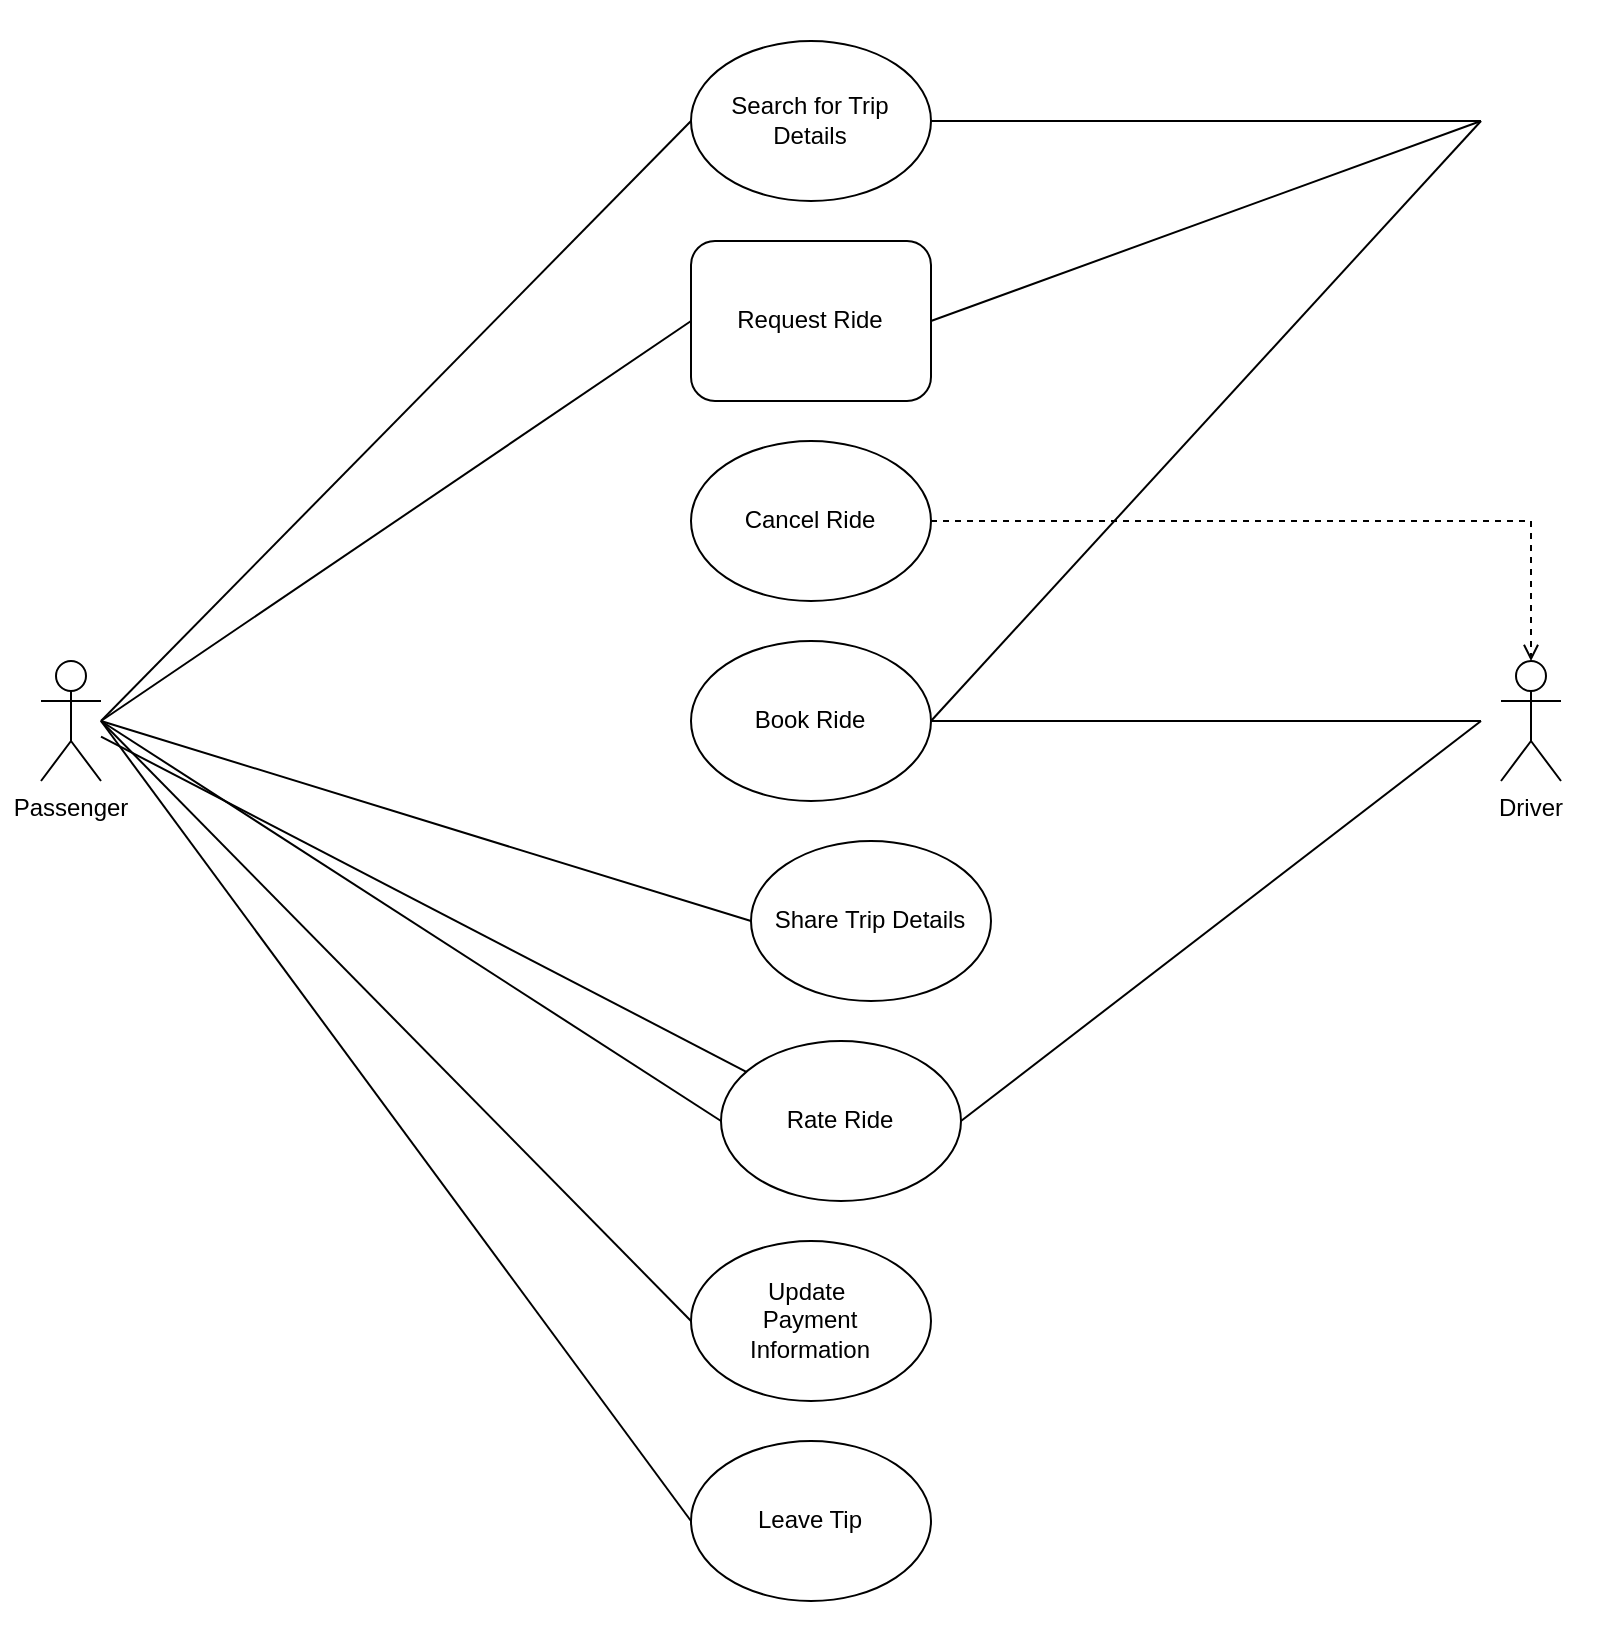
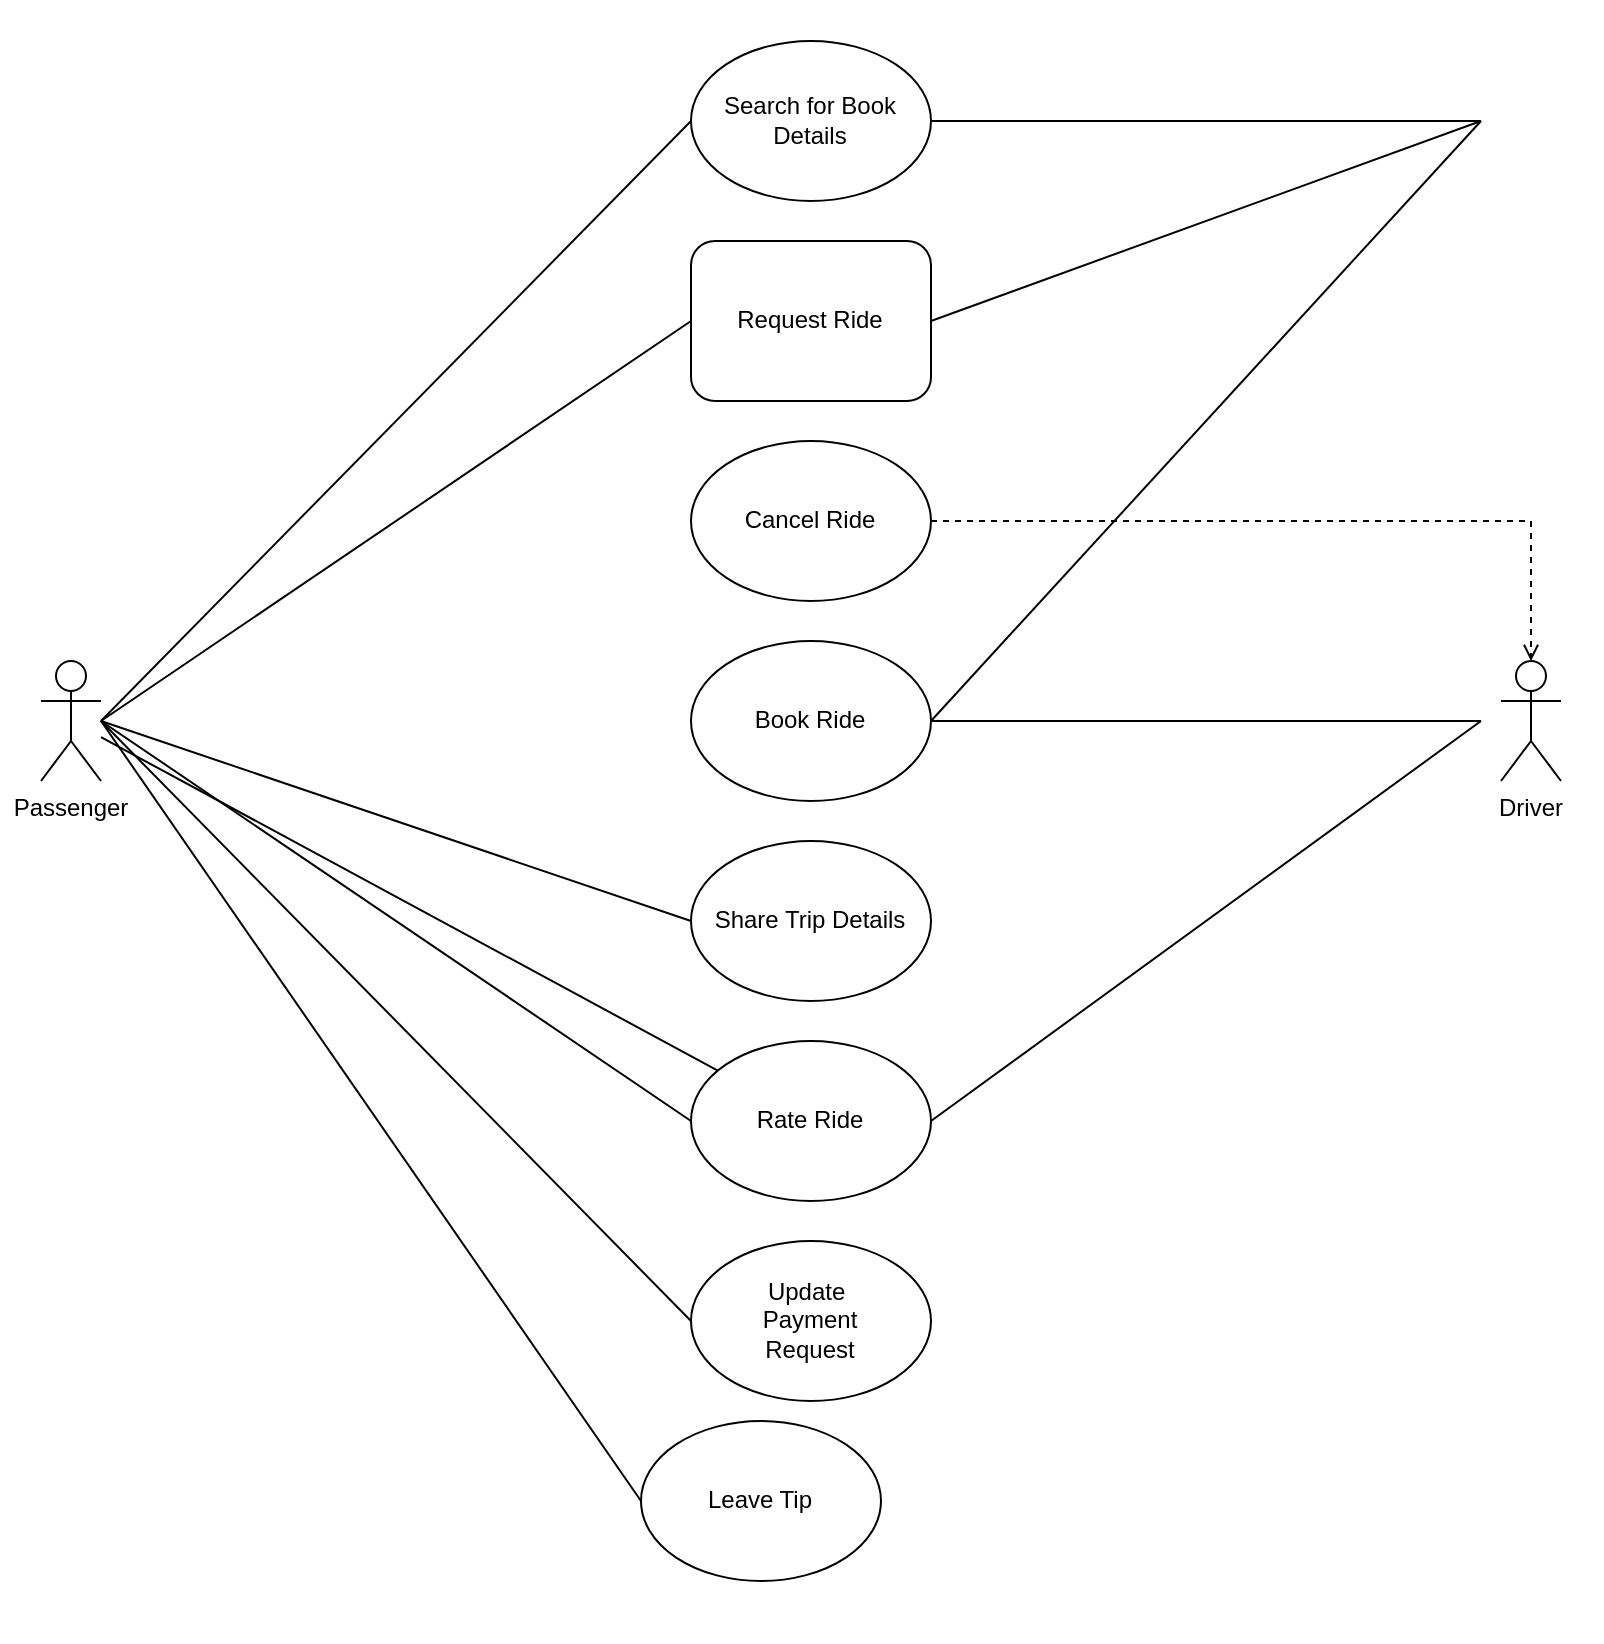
(811, 121) -> (811, 121)
(871, 921) -> (811, 921)
(841, 1121) -> (811, 1121)
(811, 1321) -> (811, 1321)
(811, 1521) -> (761, 1501)
